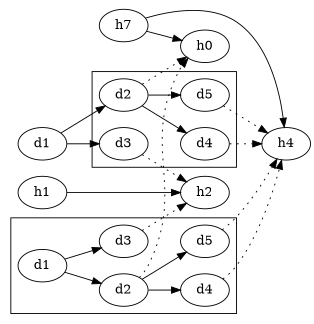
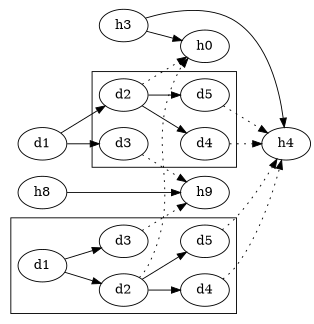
(124, 26) -> (124, 26)
(42, 193) -> (42, 193)
(205, 193) -> (205, 193)
